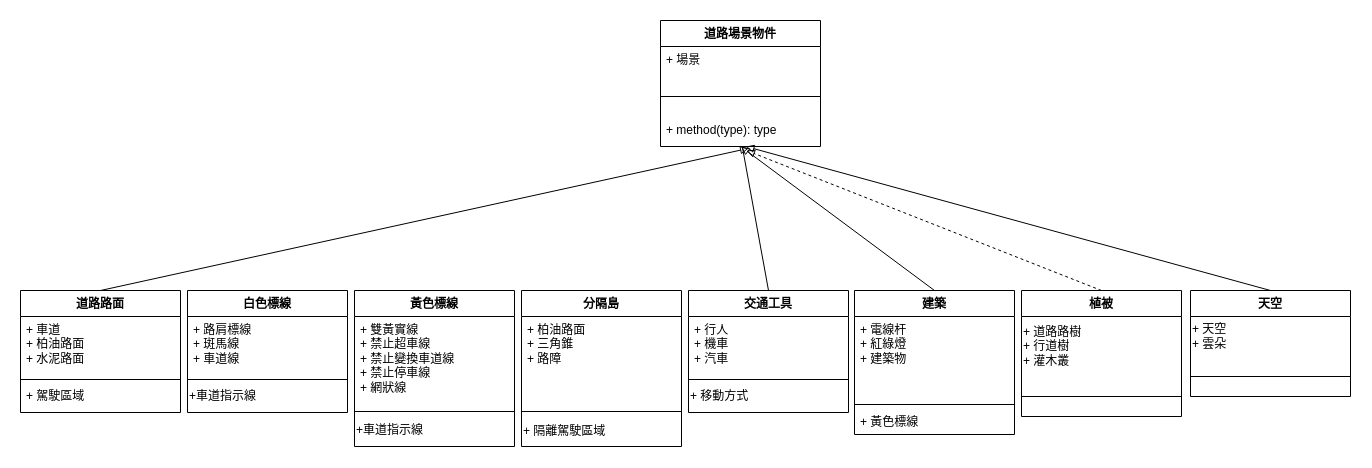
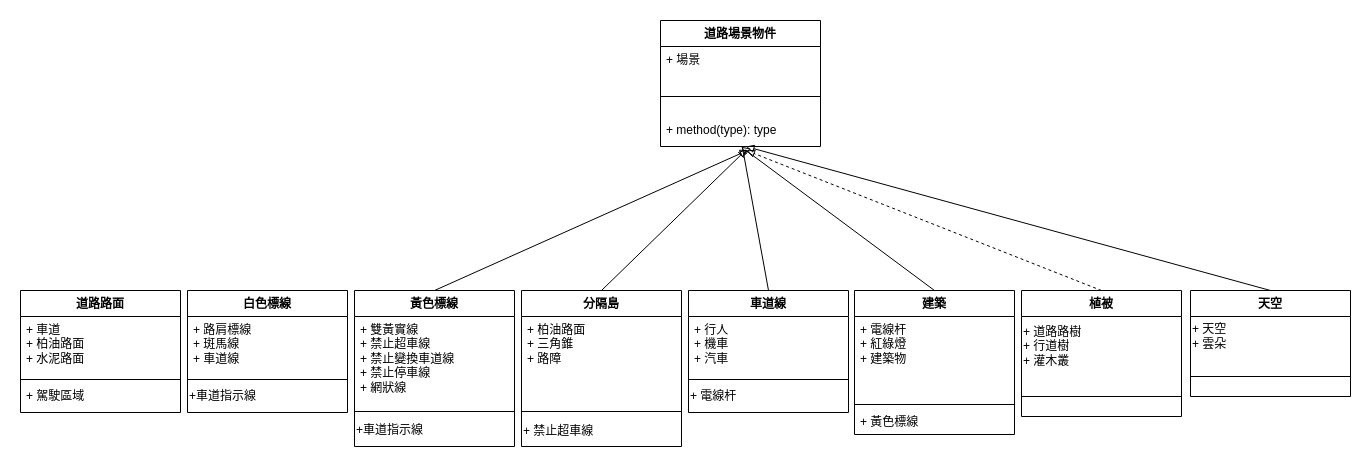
(421, 220) -> none
none -> (587, 222)
none -> (671, 223)
(769, 305) -> (769, 305)
(720, 397) -> (714, 397)
(565, 432) -> (559, 432)
